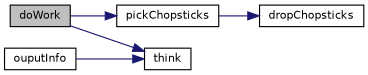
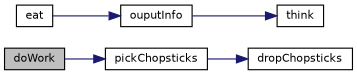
none -> (35, 16)
(102, 37) -> none
